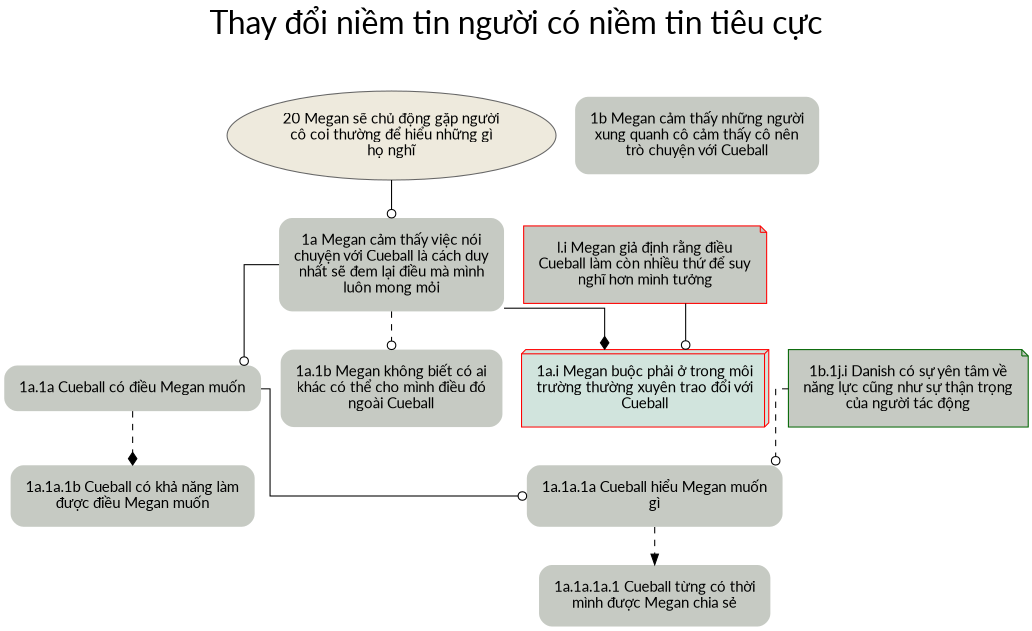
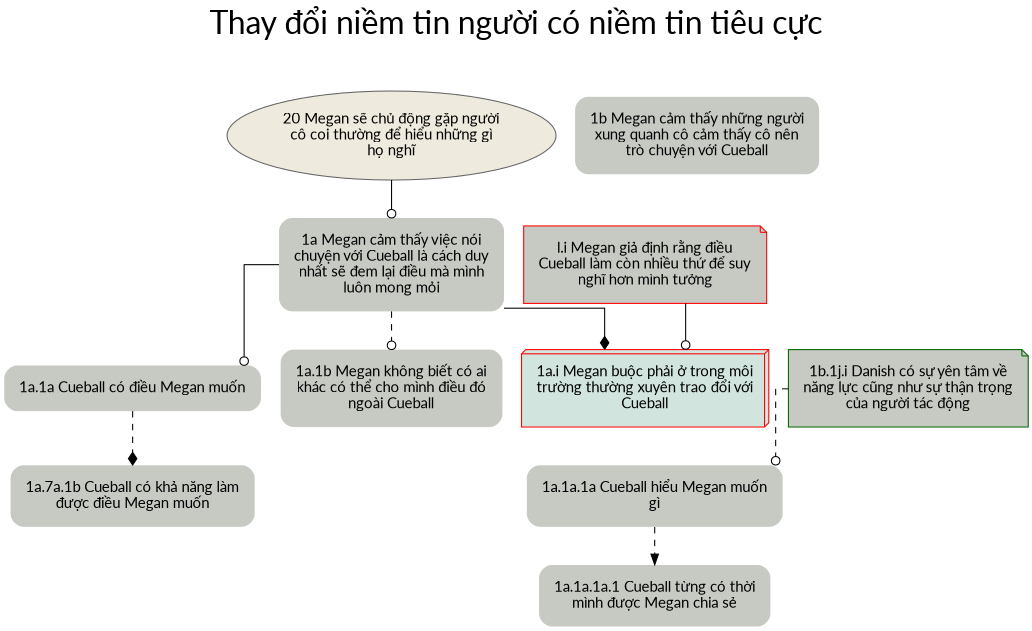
(133, 496) -> (133, 496)
(336, 496) -> none
